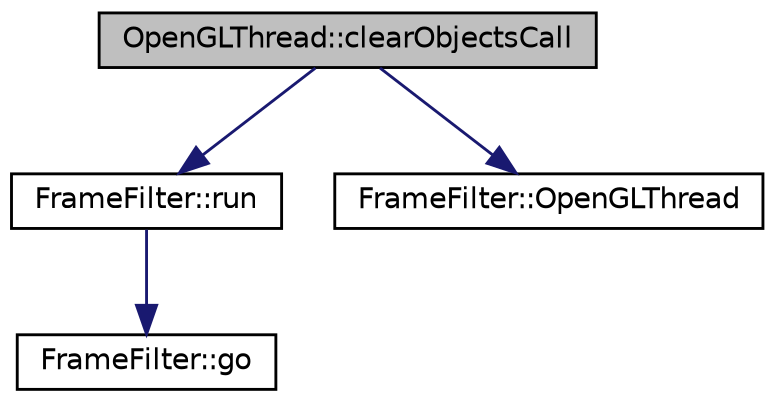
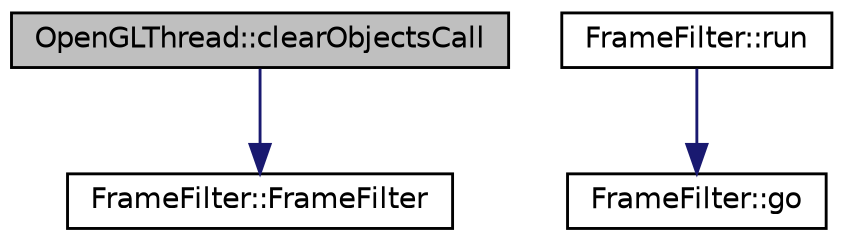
(259, 111) -> none
(549, 201) -> (260, 201)
